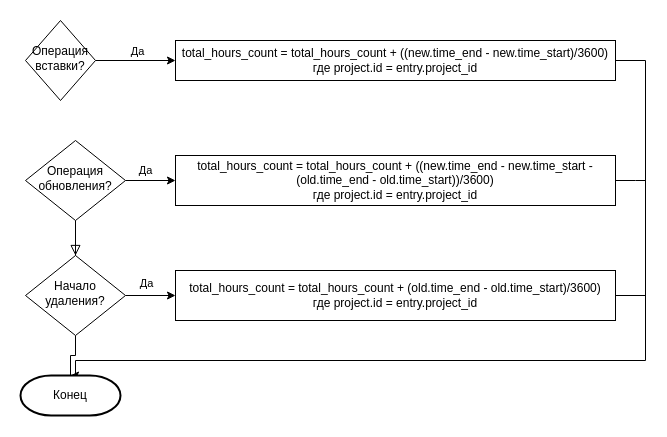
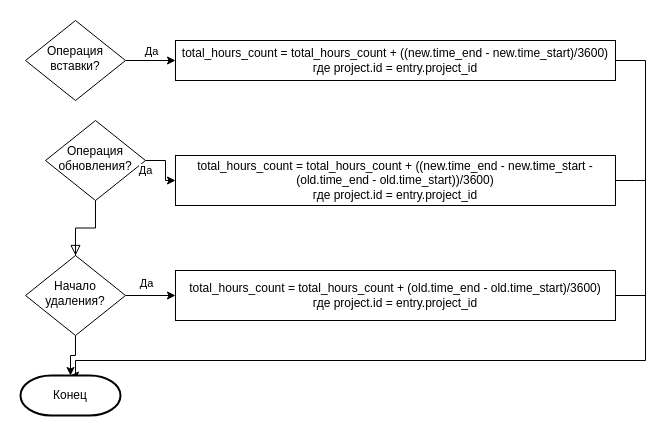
(61, 61) -> (76, 61)
(76, 181) -> (96, 161)
(71, 370) -> (71, 367)
